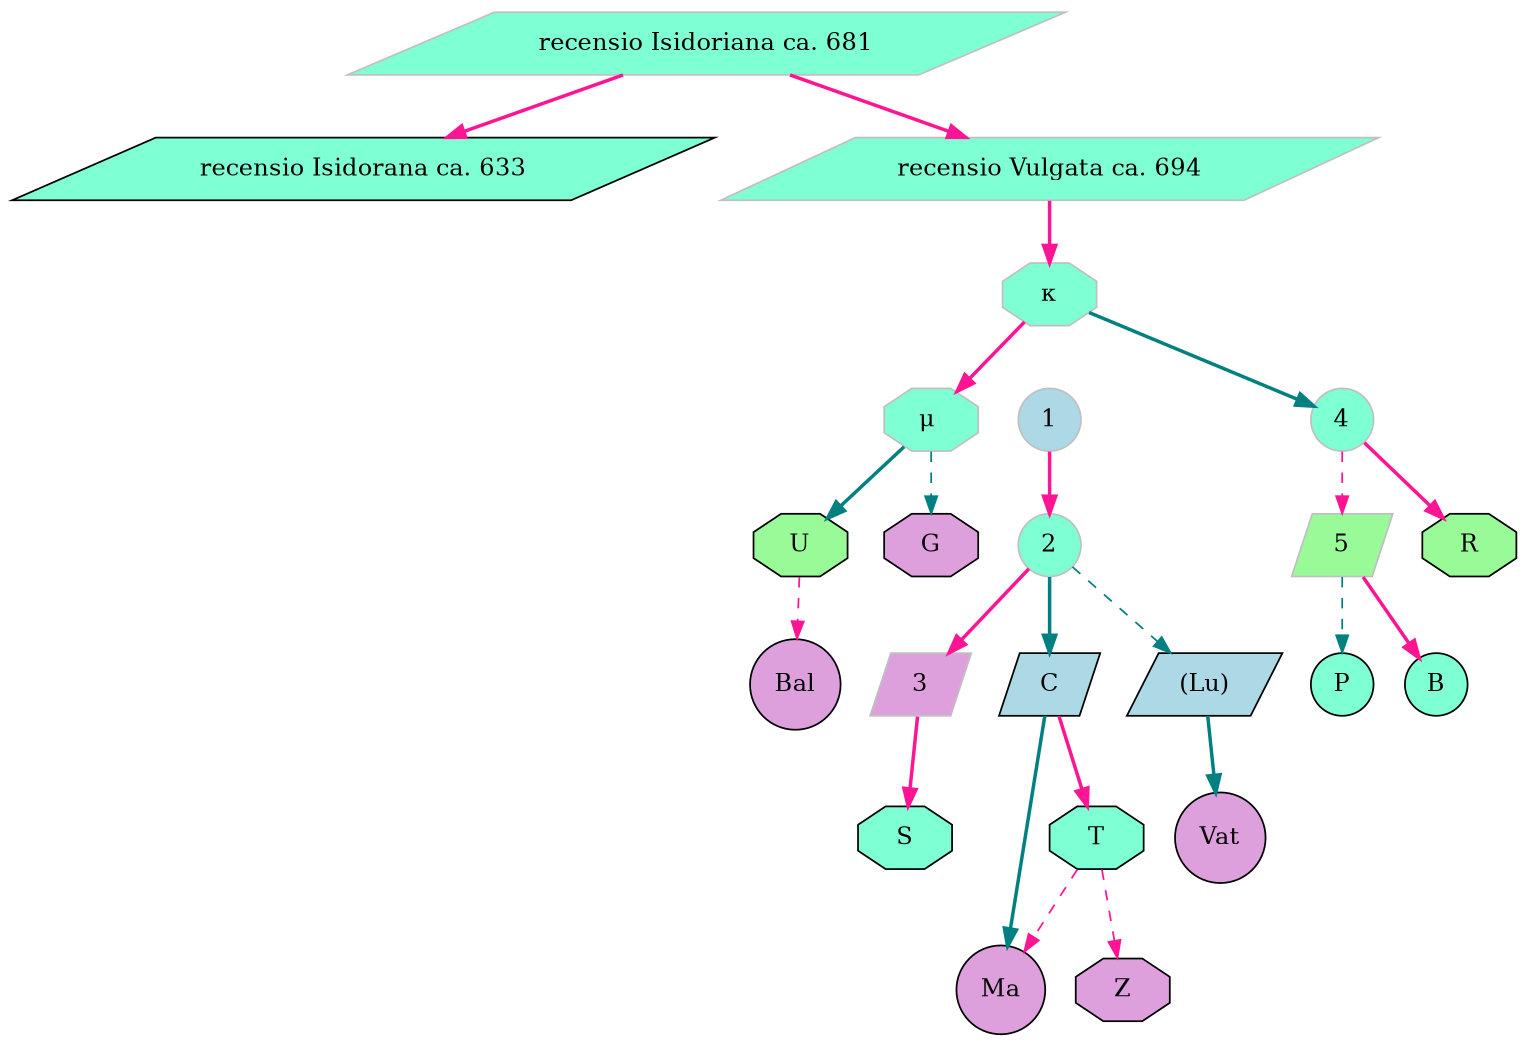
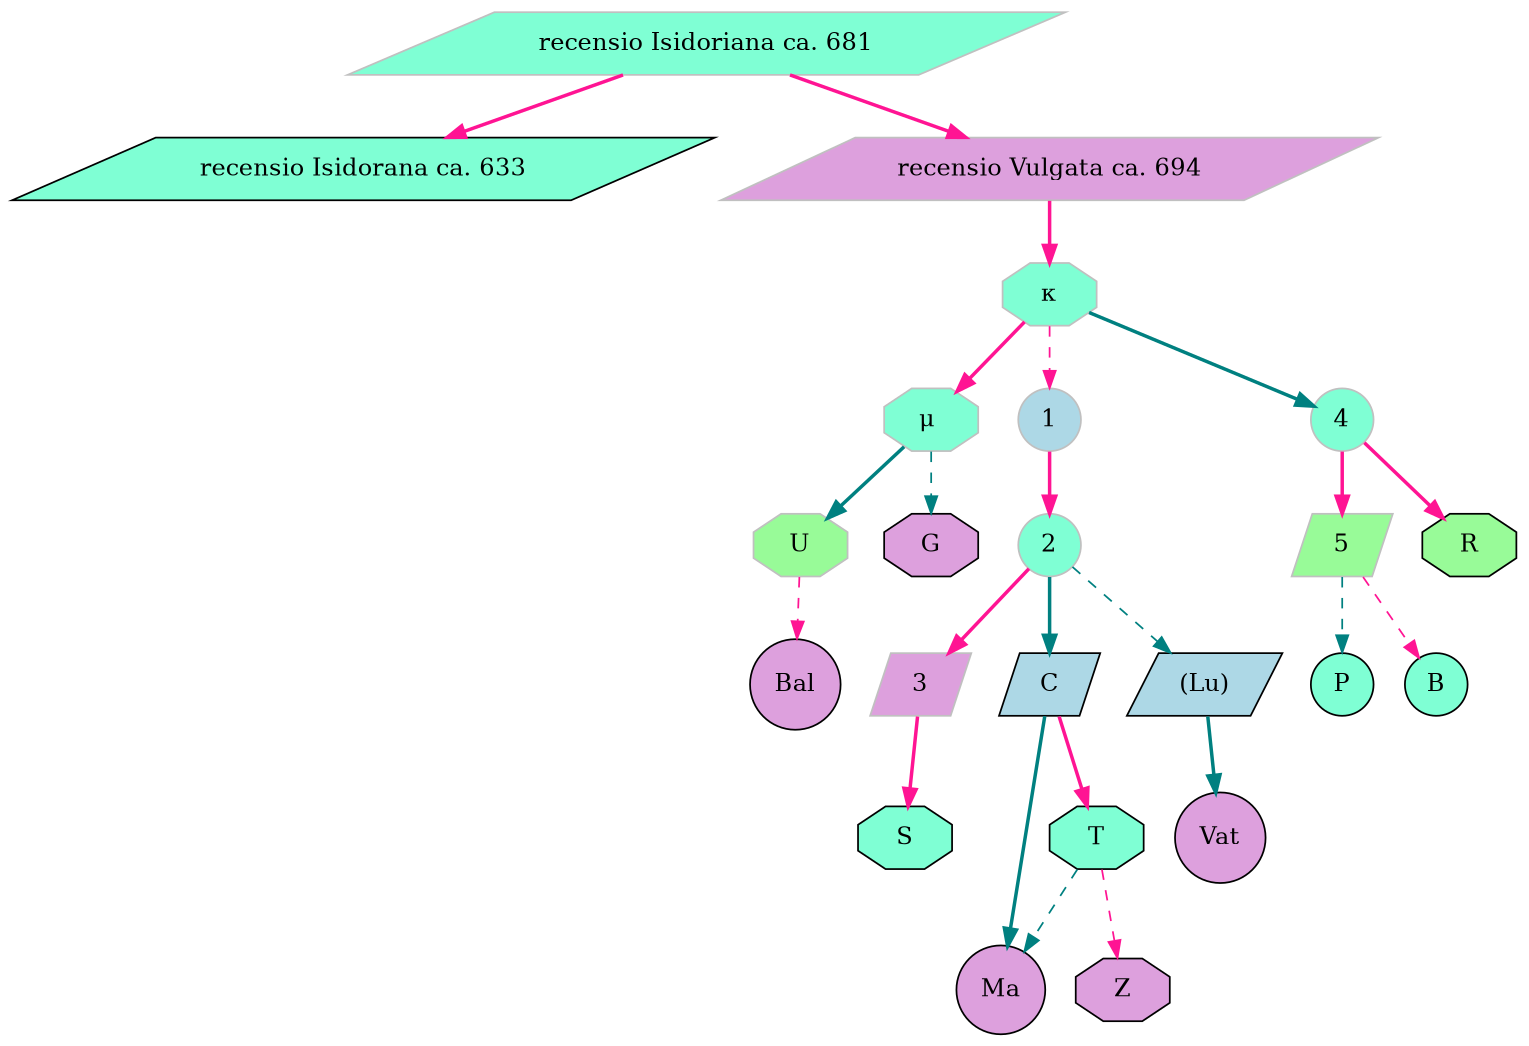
(1050, 169) -> (1050, 169)
none -> (1050, 349)
(1342, 474) -> (1342, 474)
(801, 545) -> (801, 545)
(1386, 610) -> (1386, 610)
(1056, 903) -> (1056, 903)
